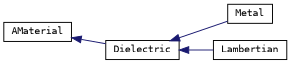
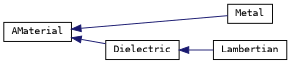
(203, 30) -> (154, 22)
